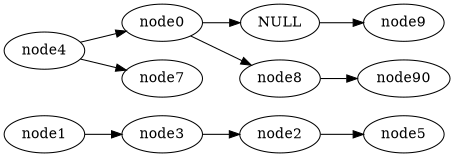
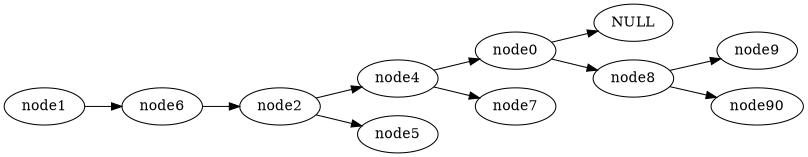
(336, 23) -> (690, 66)
none -> (334, 94)
(162, 134) -> (162, 106)
